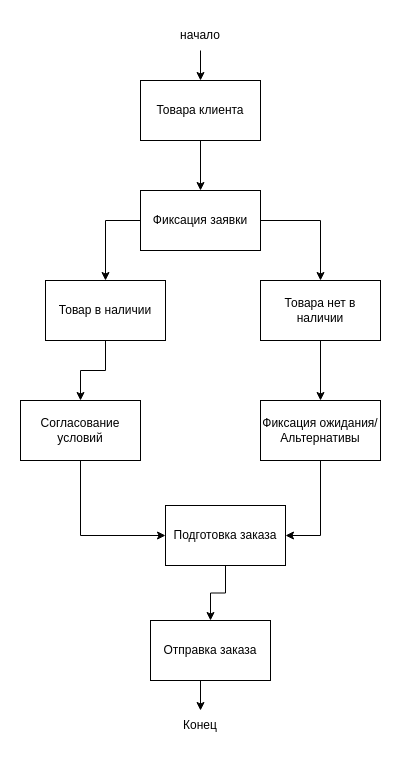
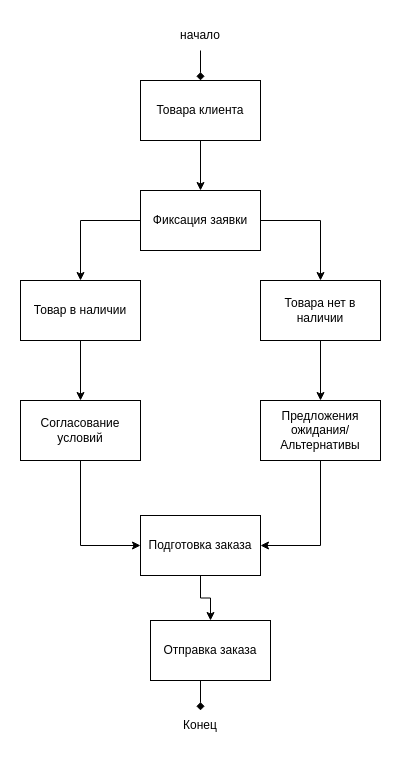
(201, 72) -> (201, 72)
(106, 311) -> (81, 311)
(321, 431) -> (321, 431)
(226, 536) -> (201, 546)
(201, 702) -> (201, 702)
